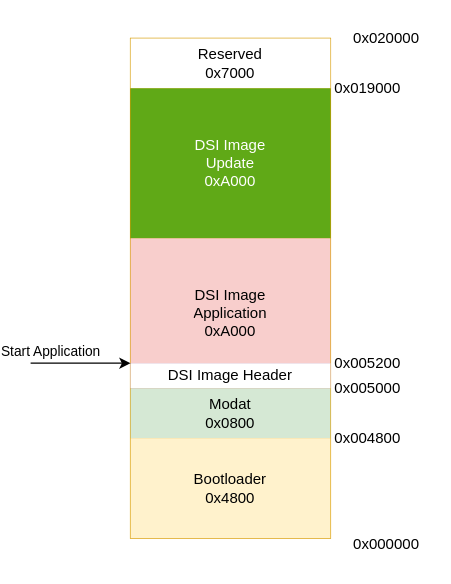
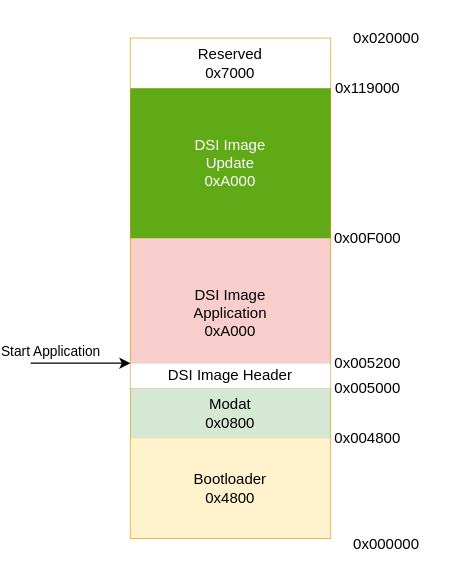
(368, 88) -> (368, 88)
none -> (368, 238)
